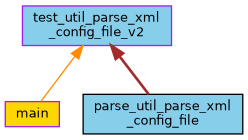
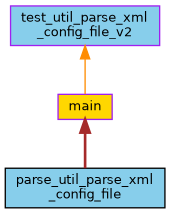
(134, 75) -> (85, 151)
